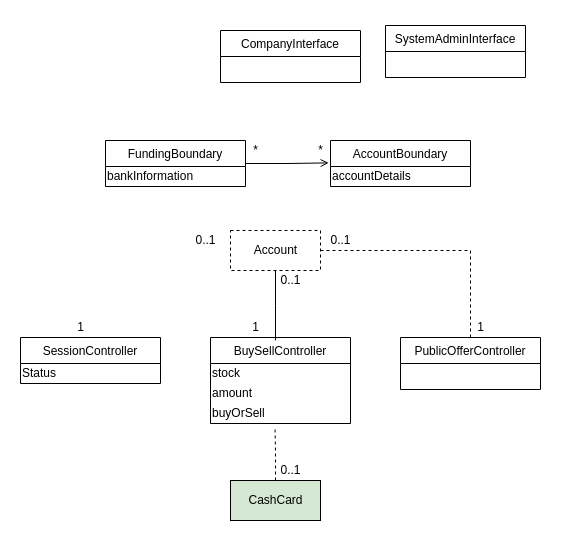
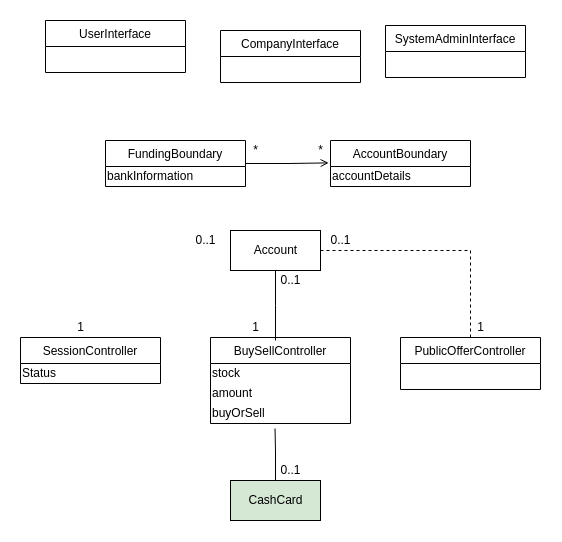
none -> (116, 47)
(276, 251) -> (276, 251)
(276, 455) -> (276, 455)
